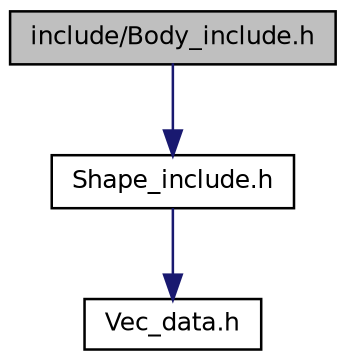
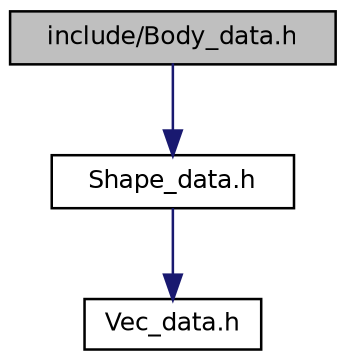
(173, 38) -> (173, 38)
(173, 182) -> (173, 182)
